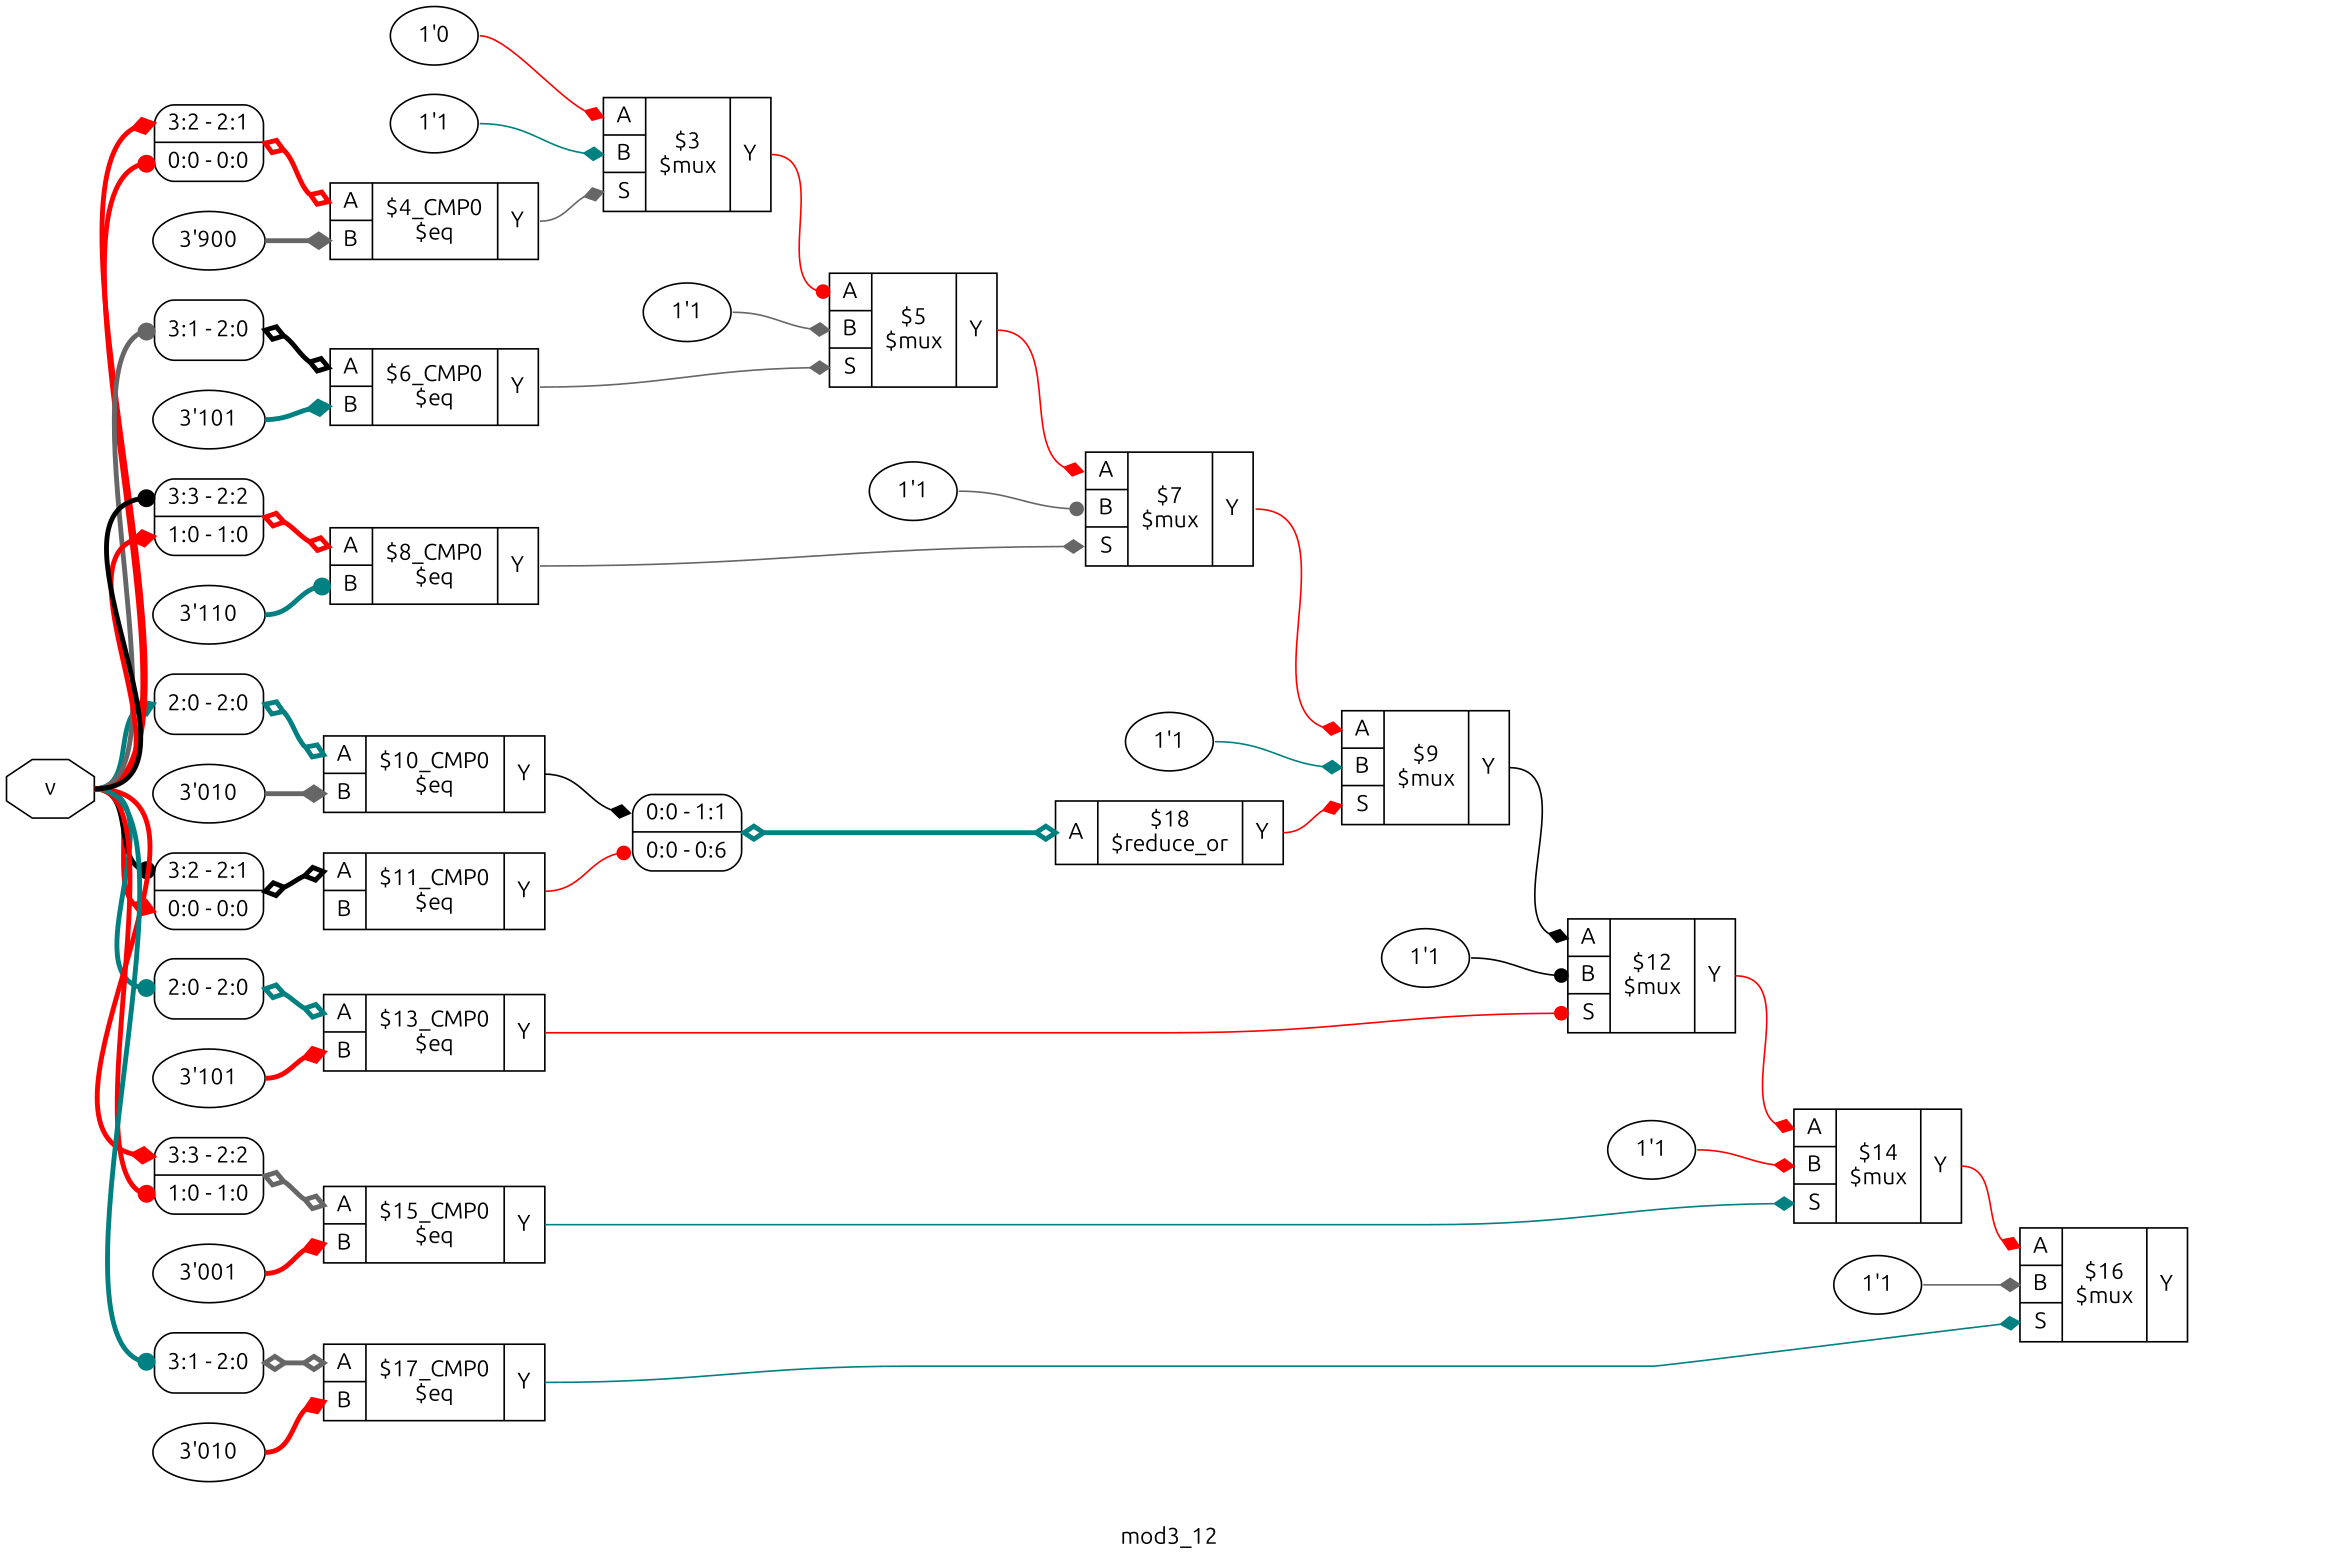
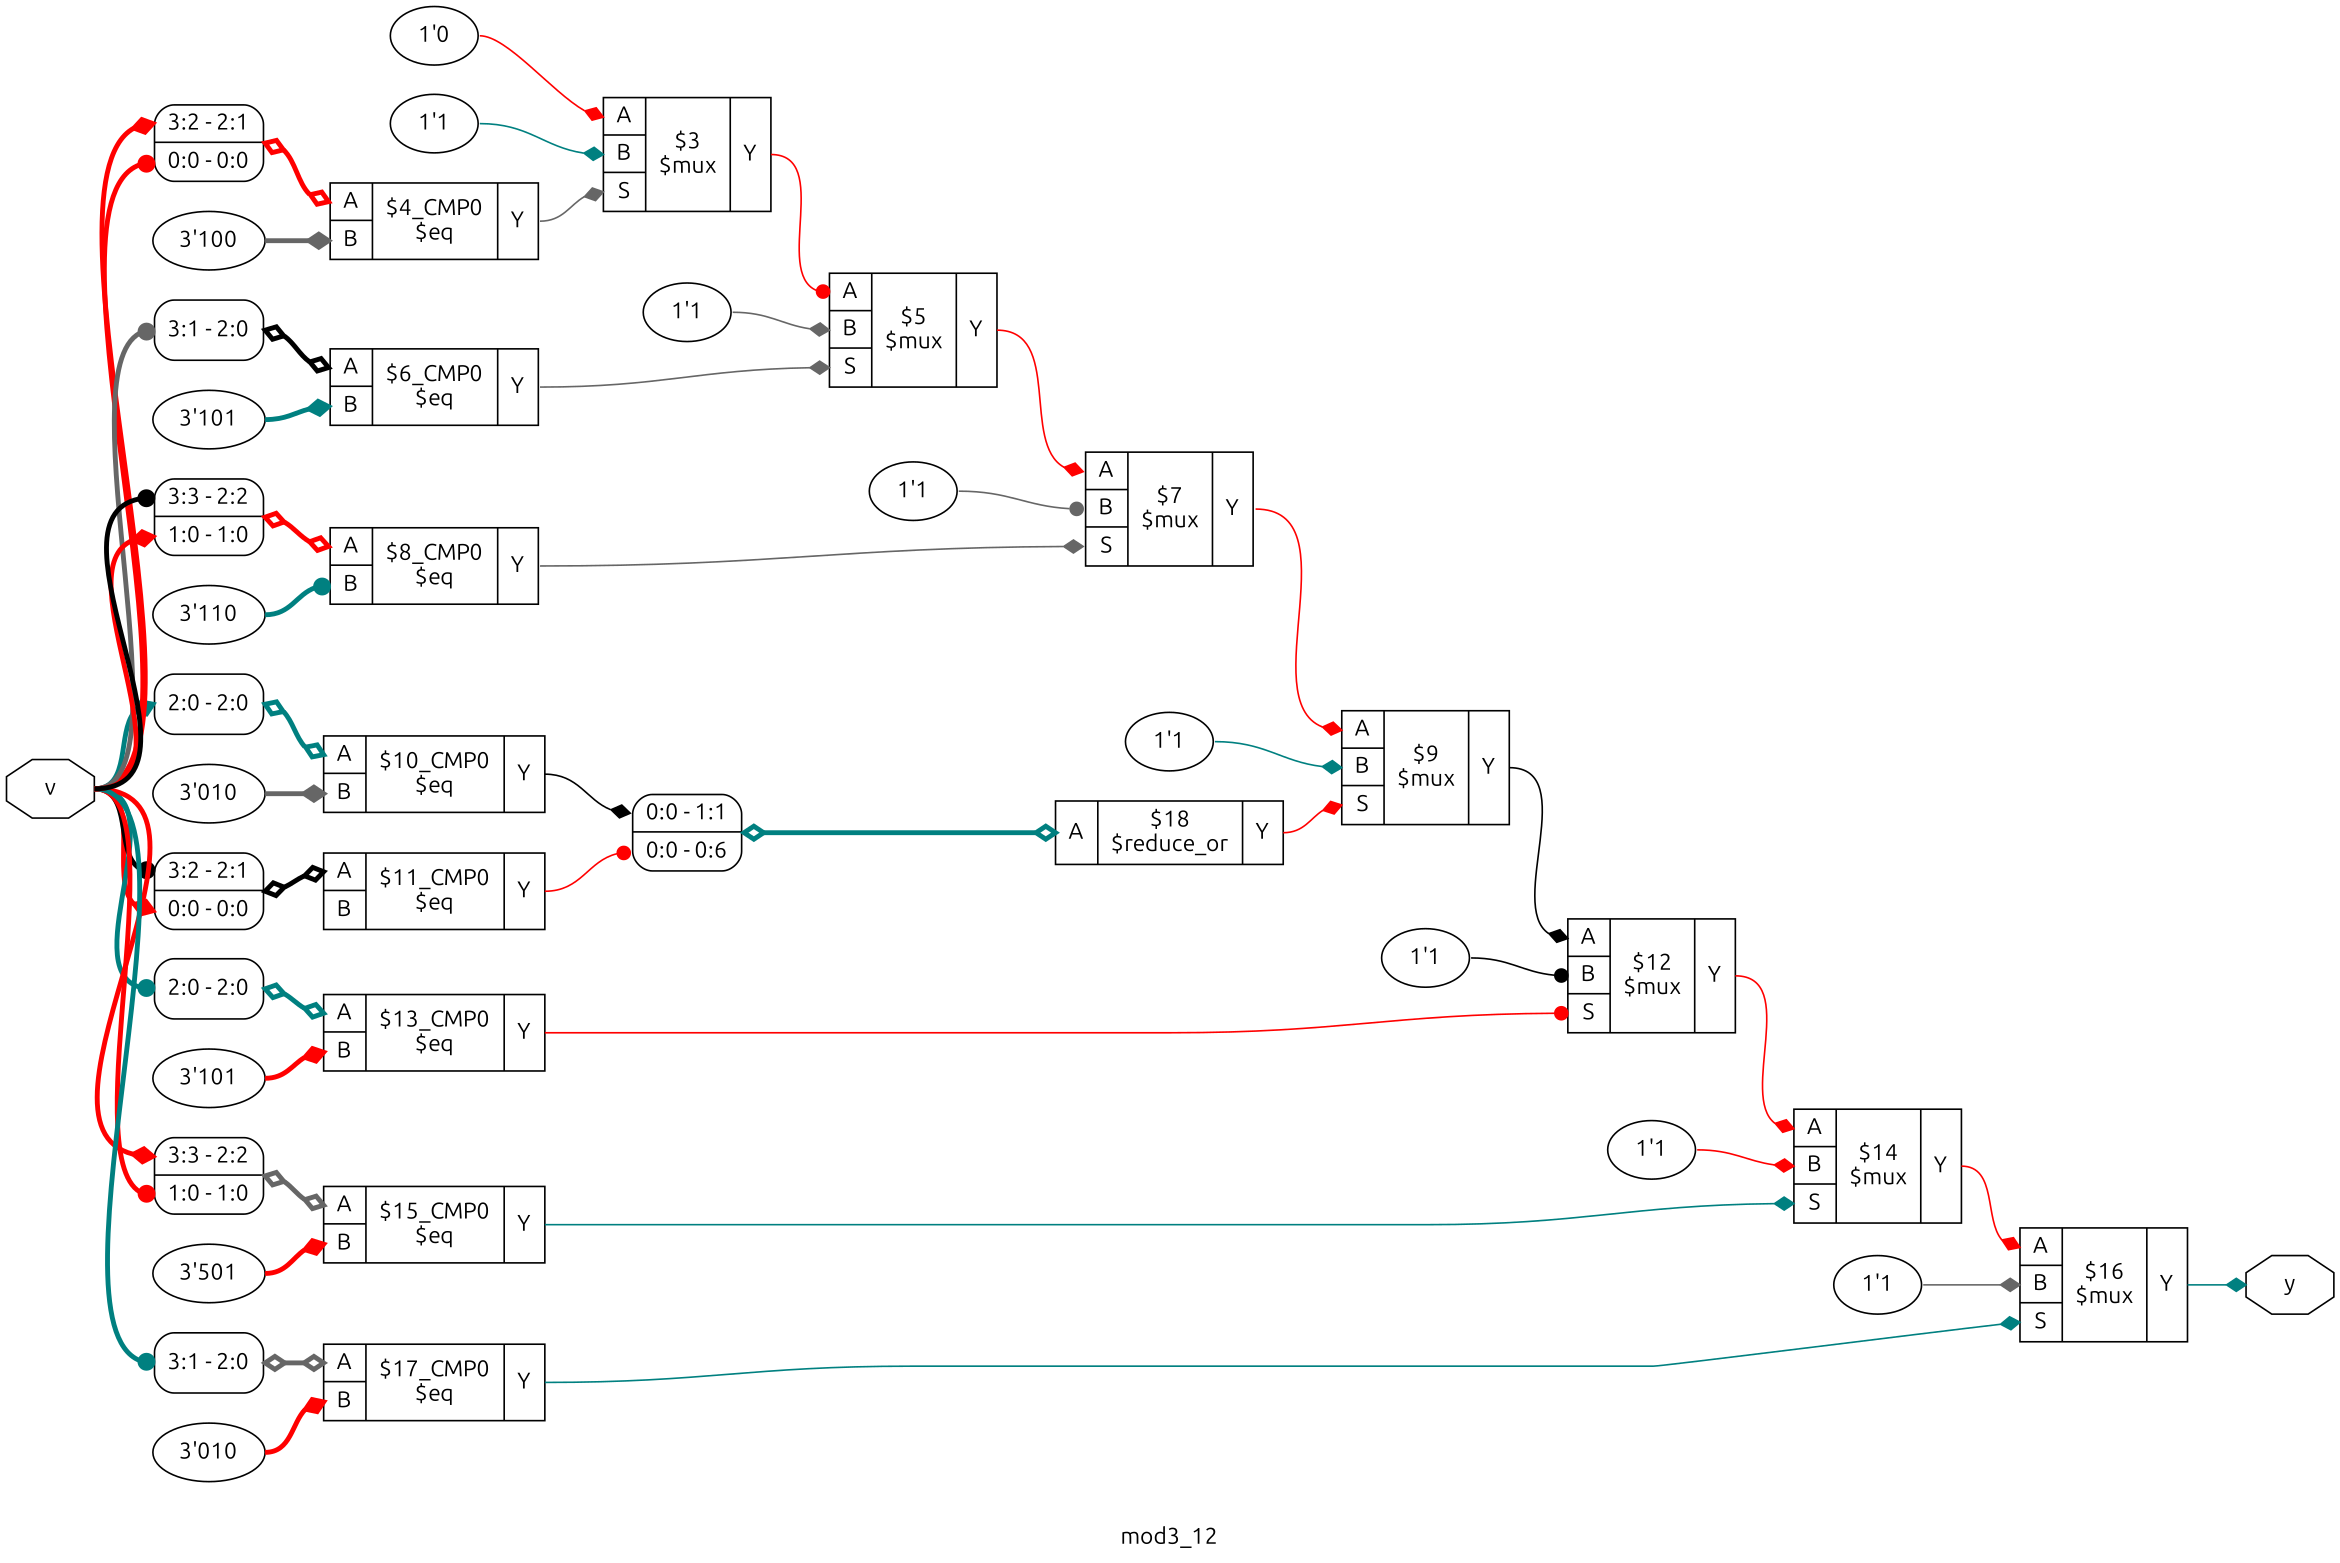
(209, 241) -> (209, 241)
(209, 1273) -> (209, 1273)
none -> (2290, 1285)
